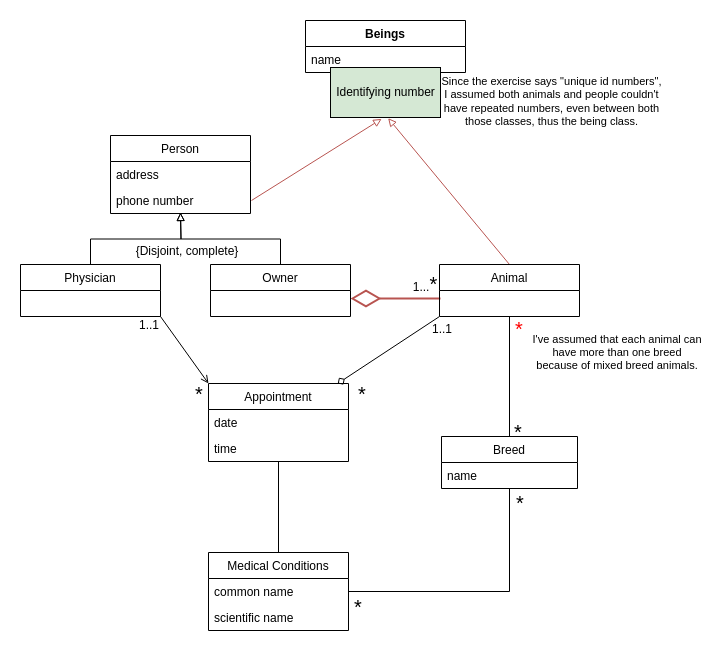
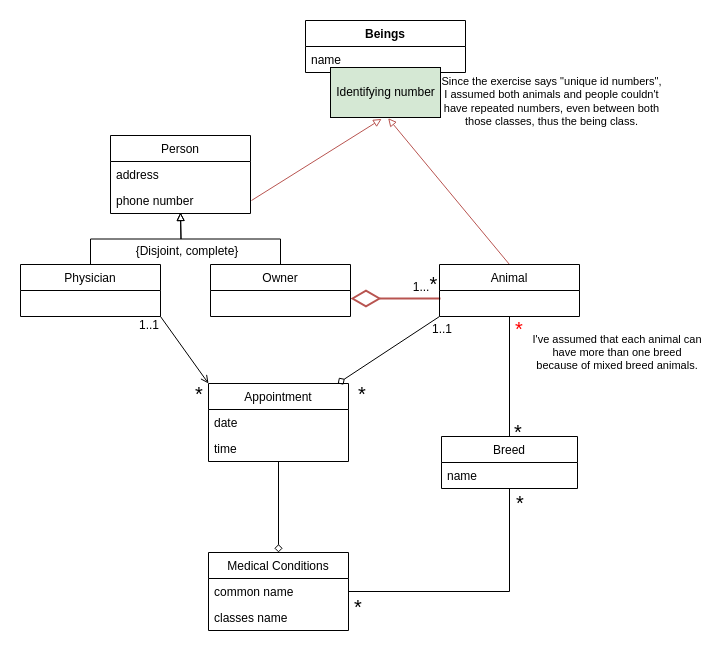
(279, 547) -> (279, 544)
(258, 618) -> (251, 618)
